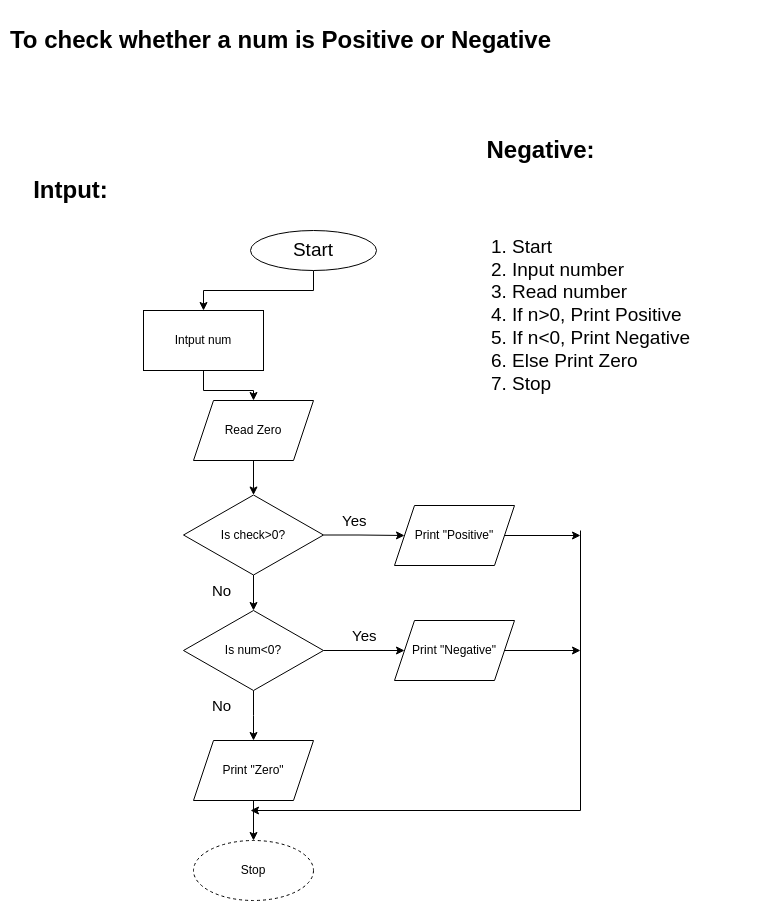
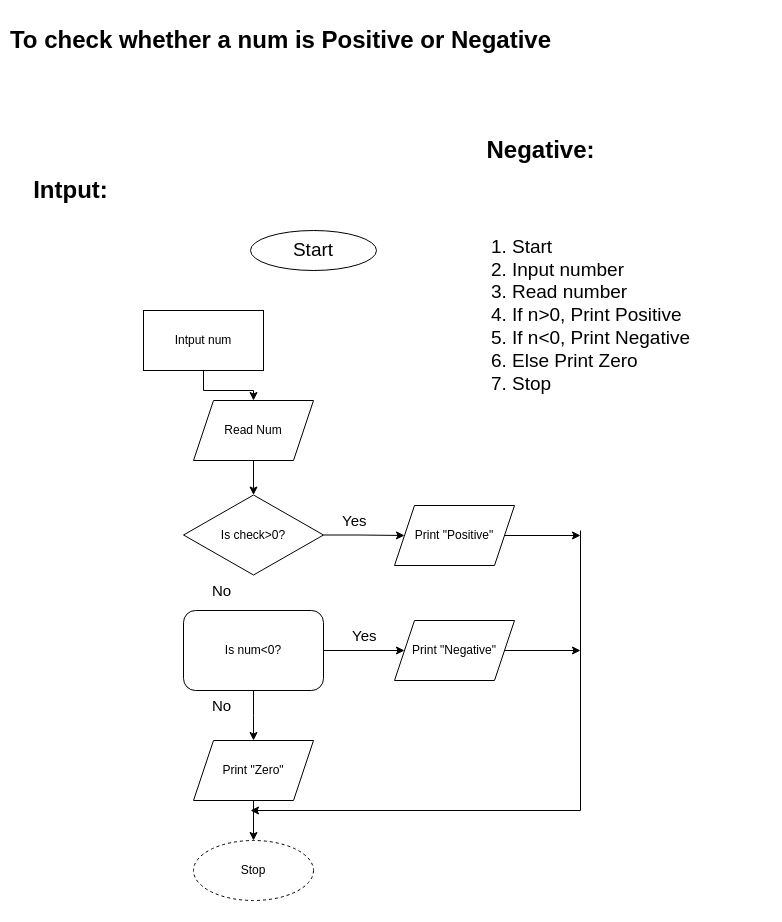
(263, 291) -> none
(254, 431) -> (254, 431)
(254, 593) -> none
(254, 651) -> (254, 651)
